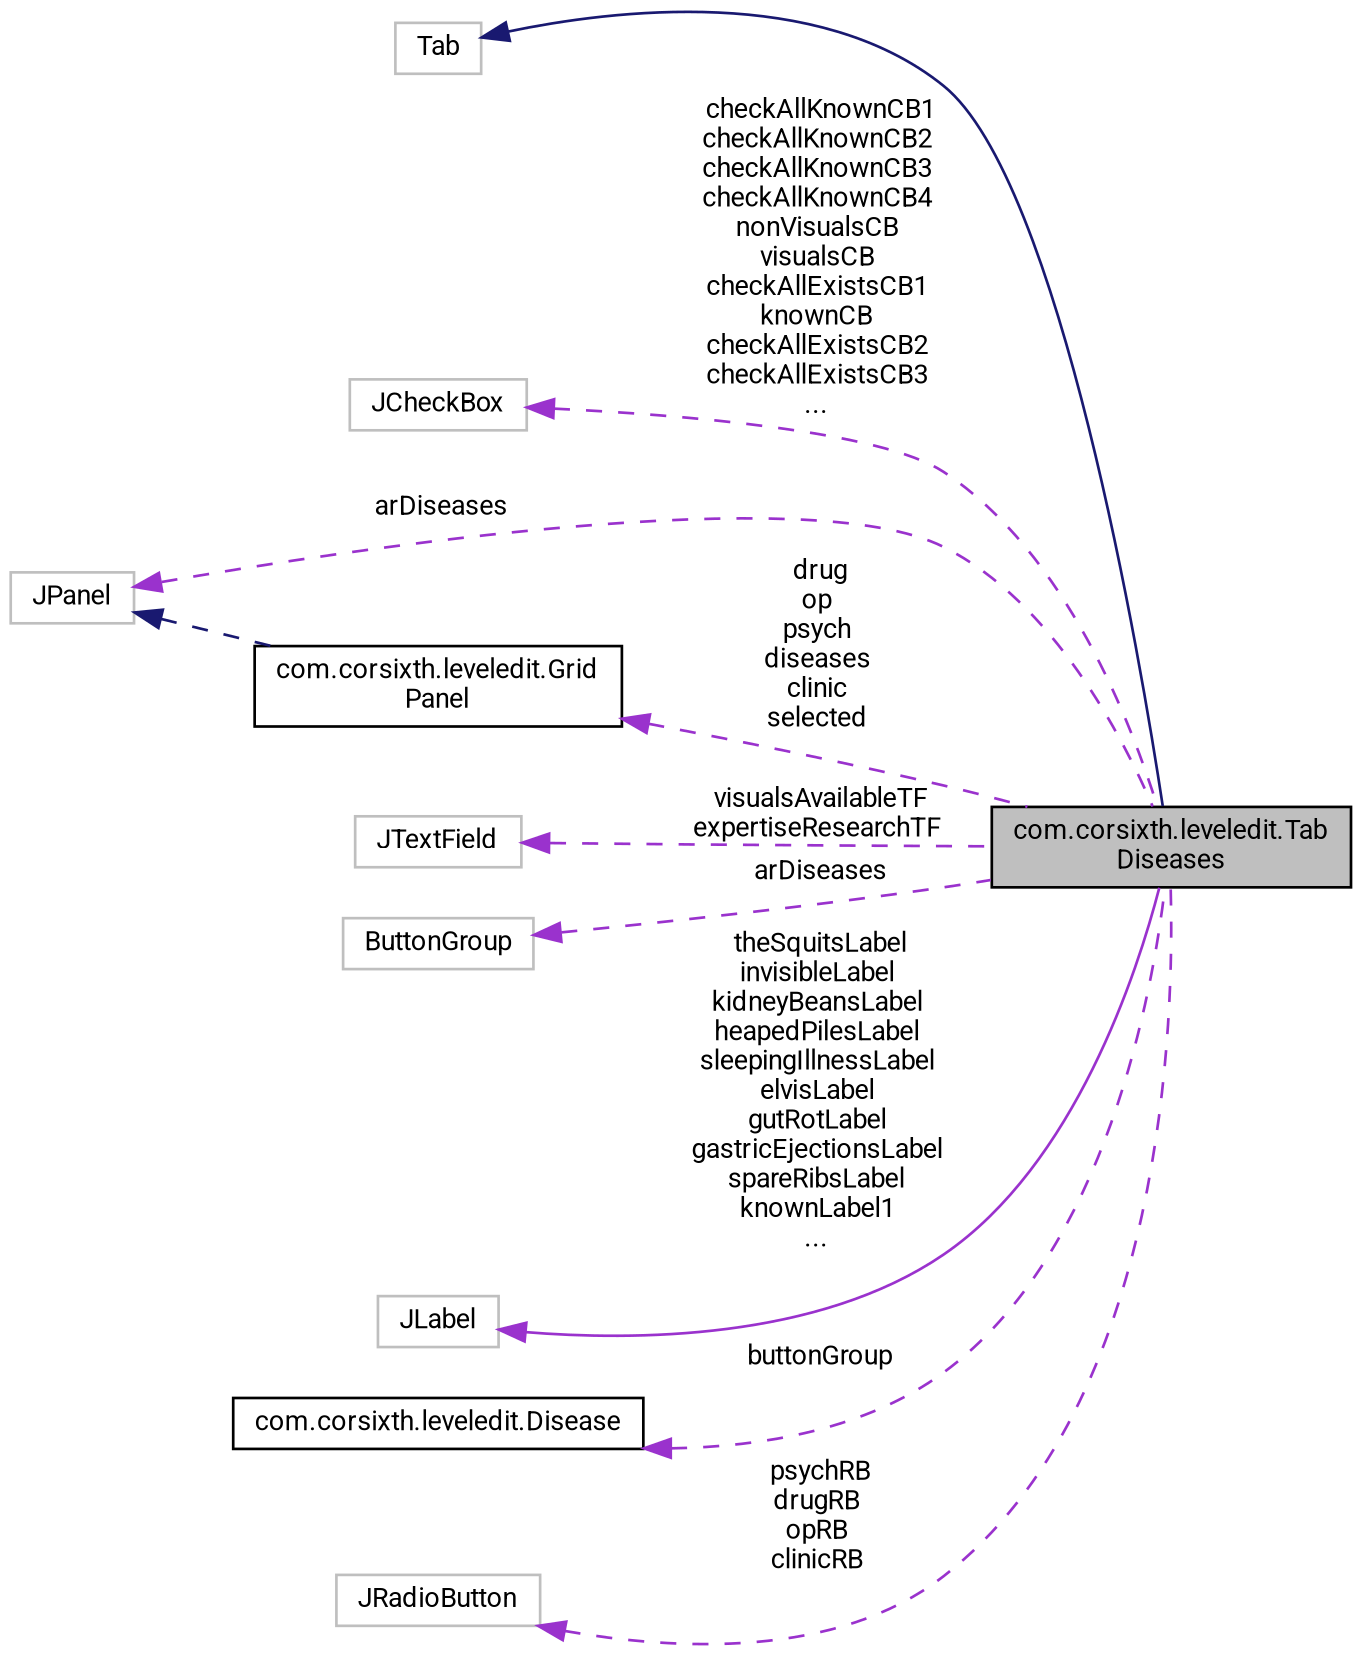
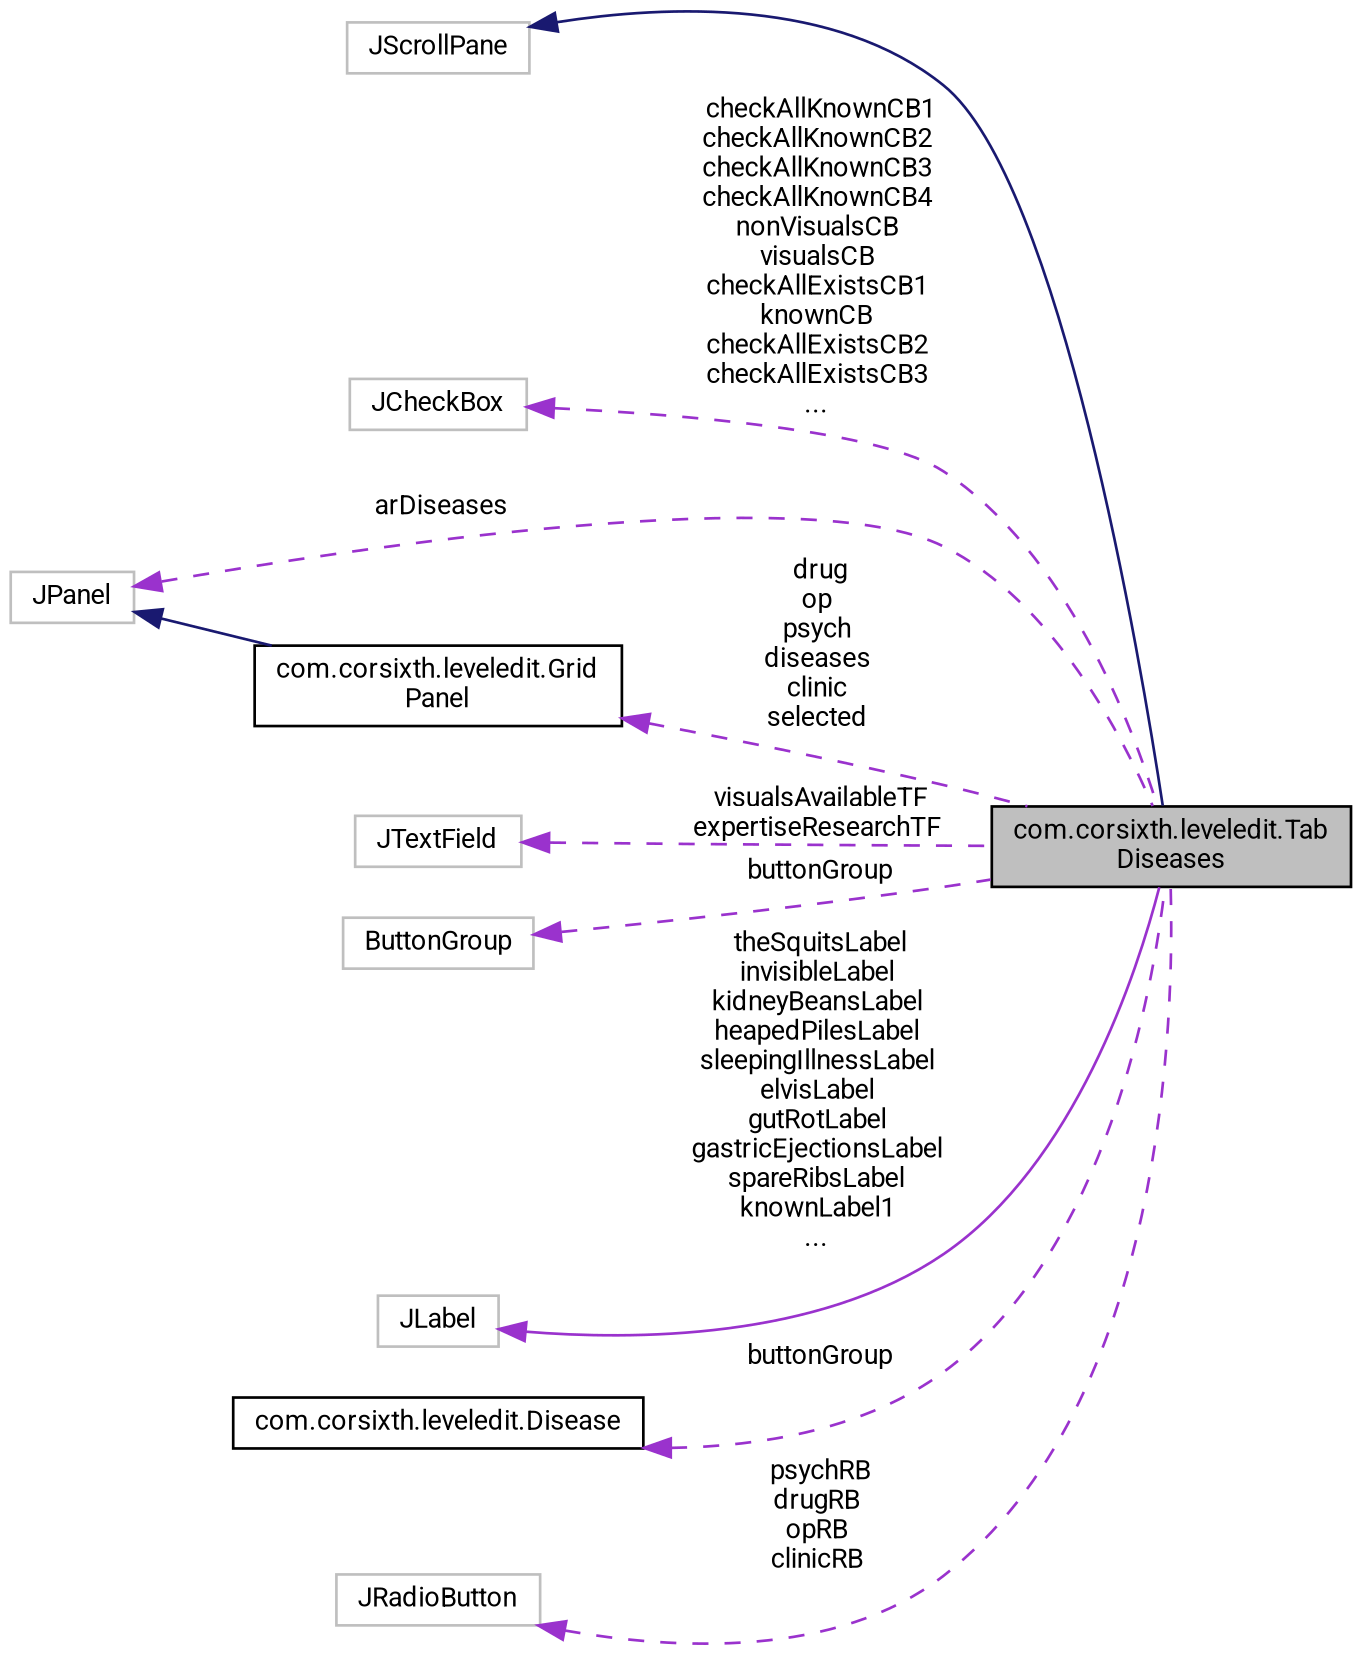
(438, 48) -> (438, 48)
(216, 632) -> (216, 632)
(818, 873) -> (818, 872)
